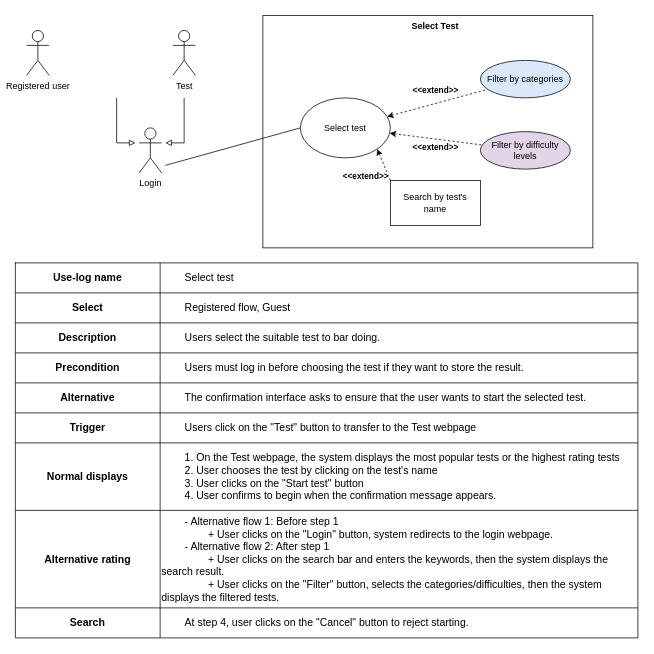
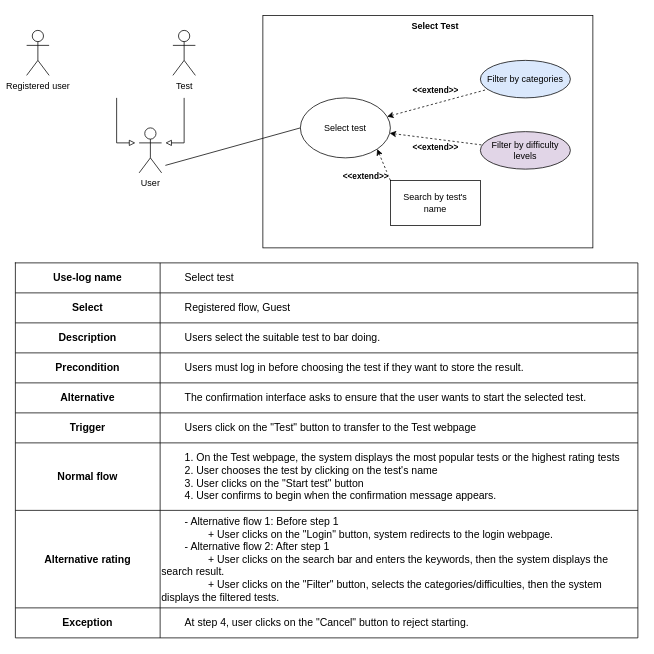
(151, 184) -> (151, 184)
(88, 477) -> (88, 477)
(88, 623) -> (88, 623)
